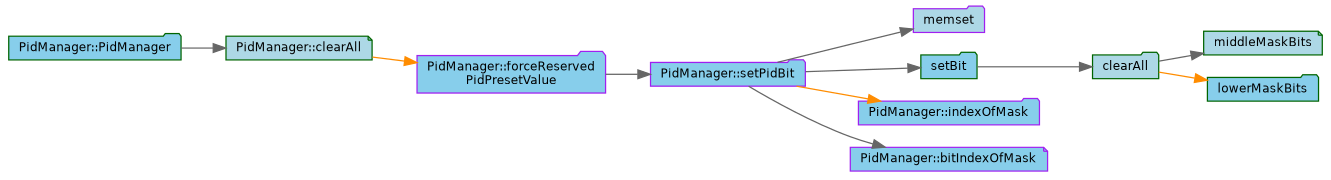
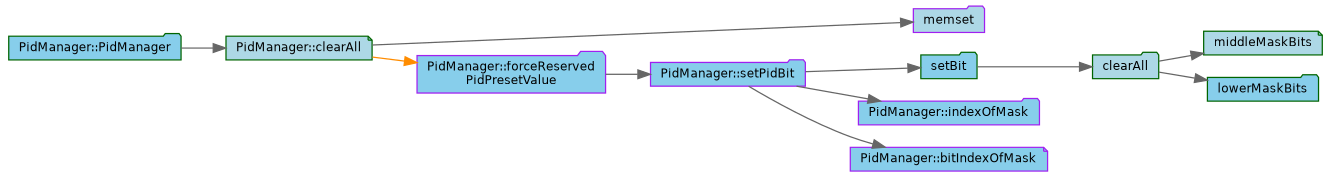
(839, 47) -> (636, 34)
(1177, 75) -> (1177, 75)
(832, 93) -> (832, 93)
